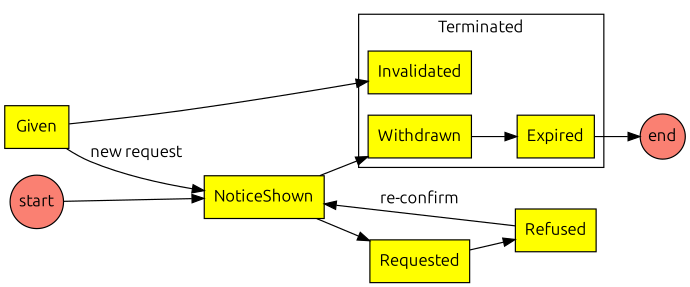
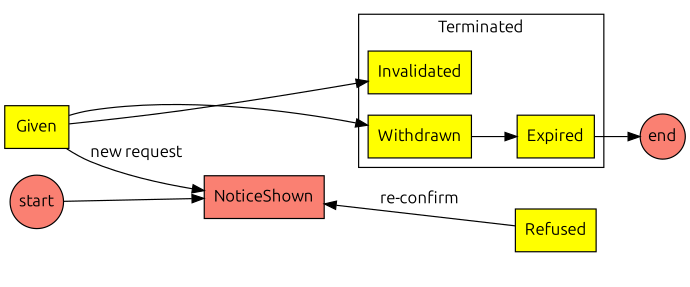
(338, 168) -> (249, 108)
(264, 197) -> (264, 197)
(420, 261) -> none
